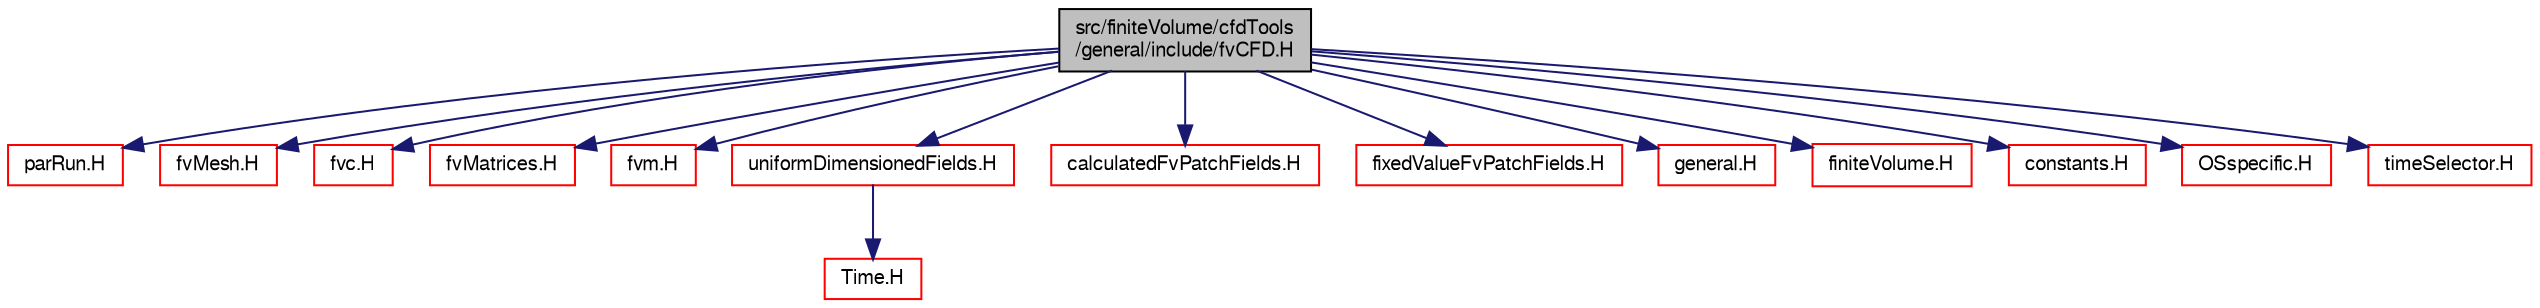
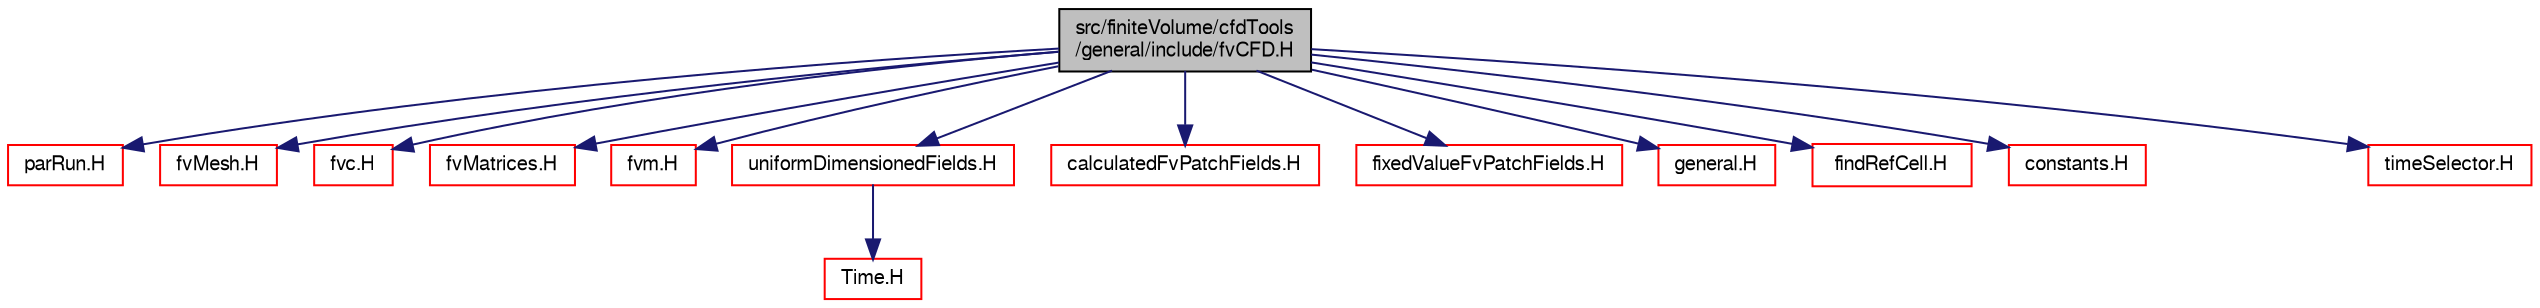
(1892, 165) -> (1892, 165)
(2257, 165) -> none
